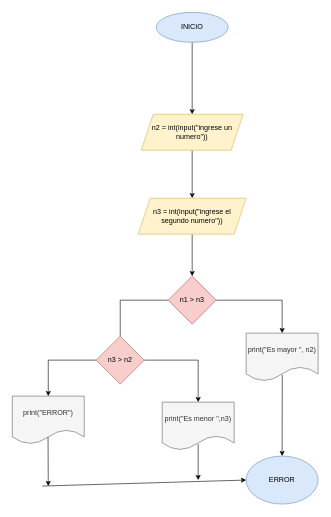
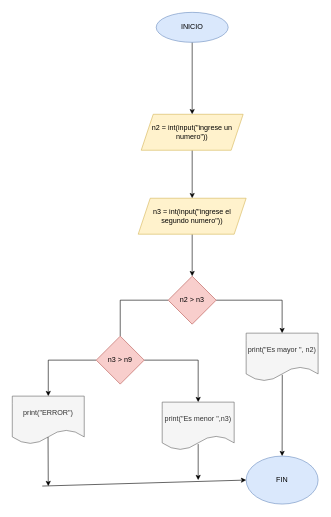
(192, 300) -> (192, 300)
(120, 360) -> (120, 360)
(282, 480) -> (282, 480)
